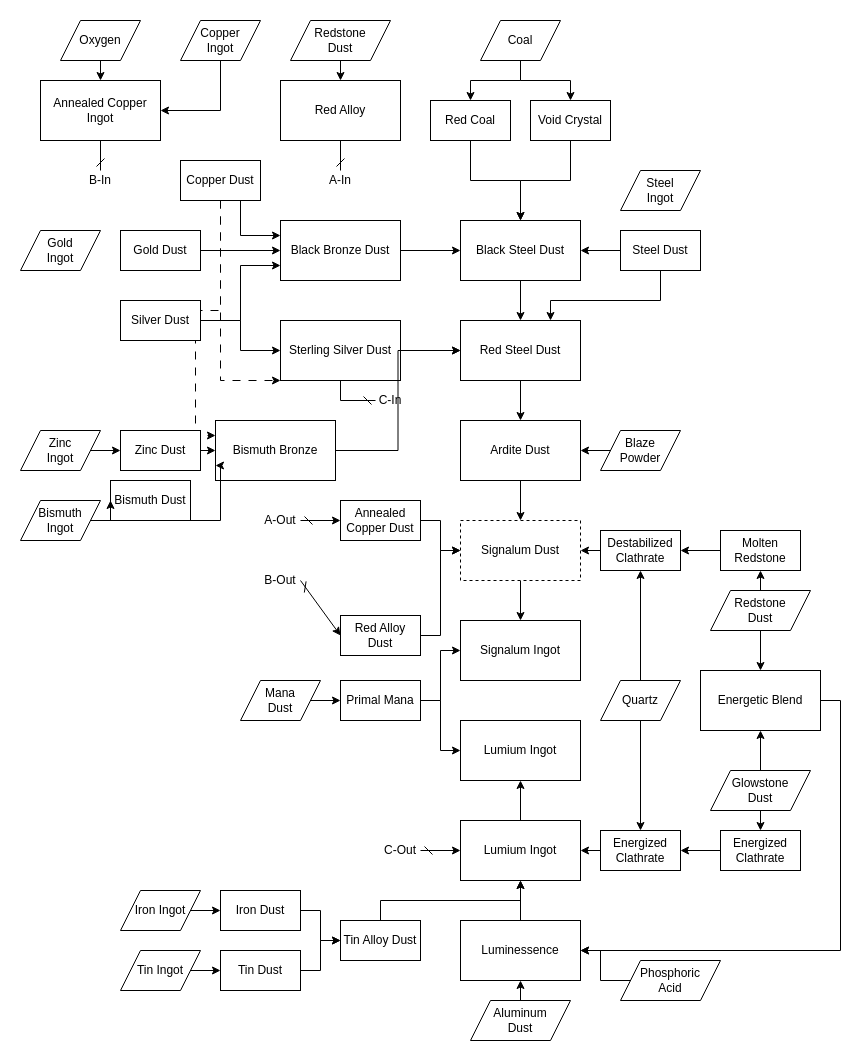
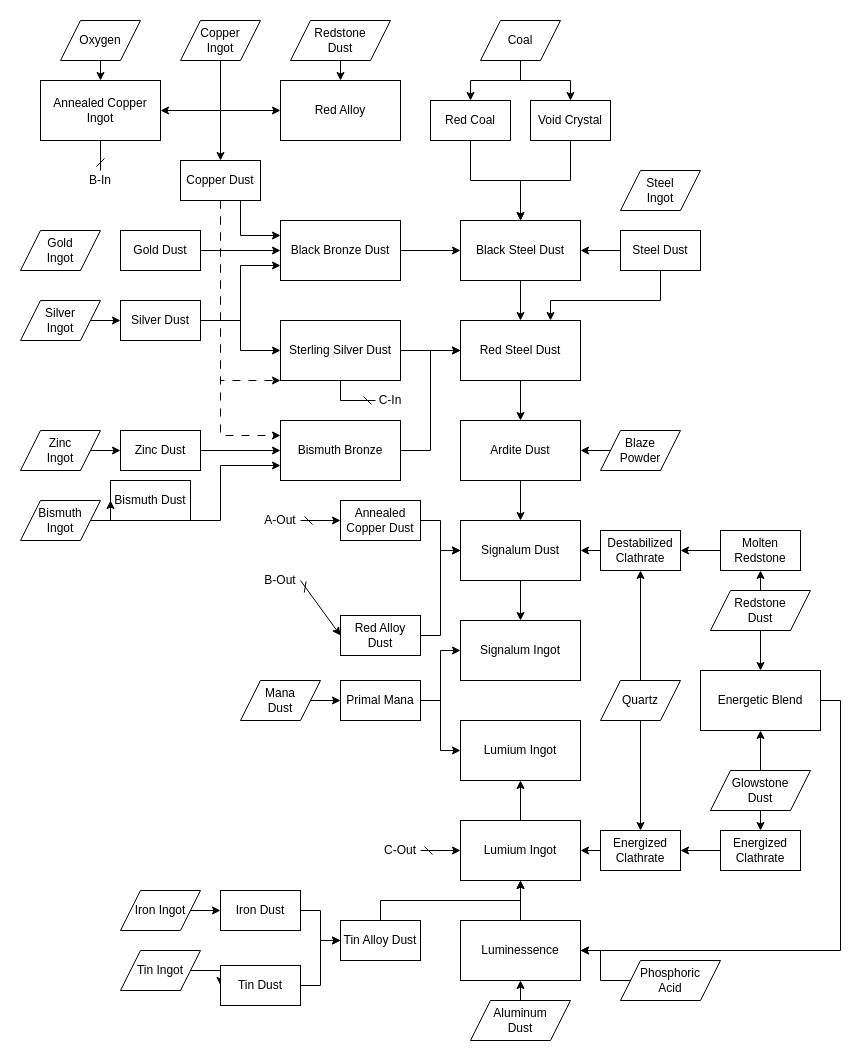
none -> (248, 111)
none -> (221, 133)
(341, 156) -> none
(341, 181) -> none
none -> (61, 321)
none -> (102, 321)
(276, 451) -> (341, 451)
(521, 551) -> (521, 551)
(261, 971) -> (261, 986)
